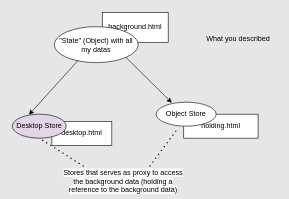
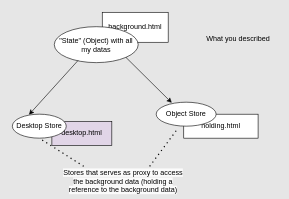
(39, 126) -> (39, 126)
(82, 134) -> (82, 134)
